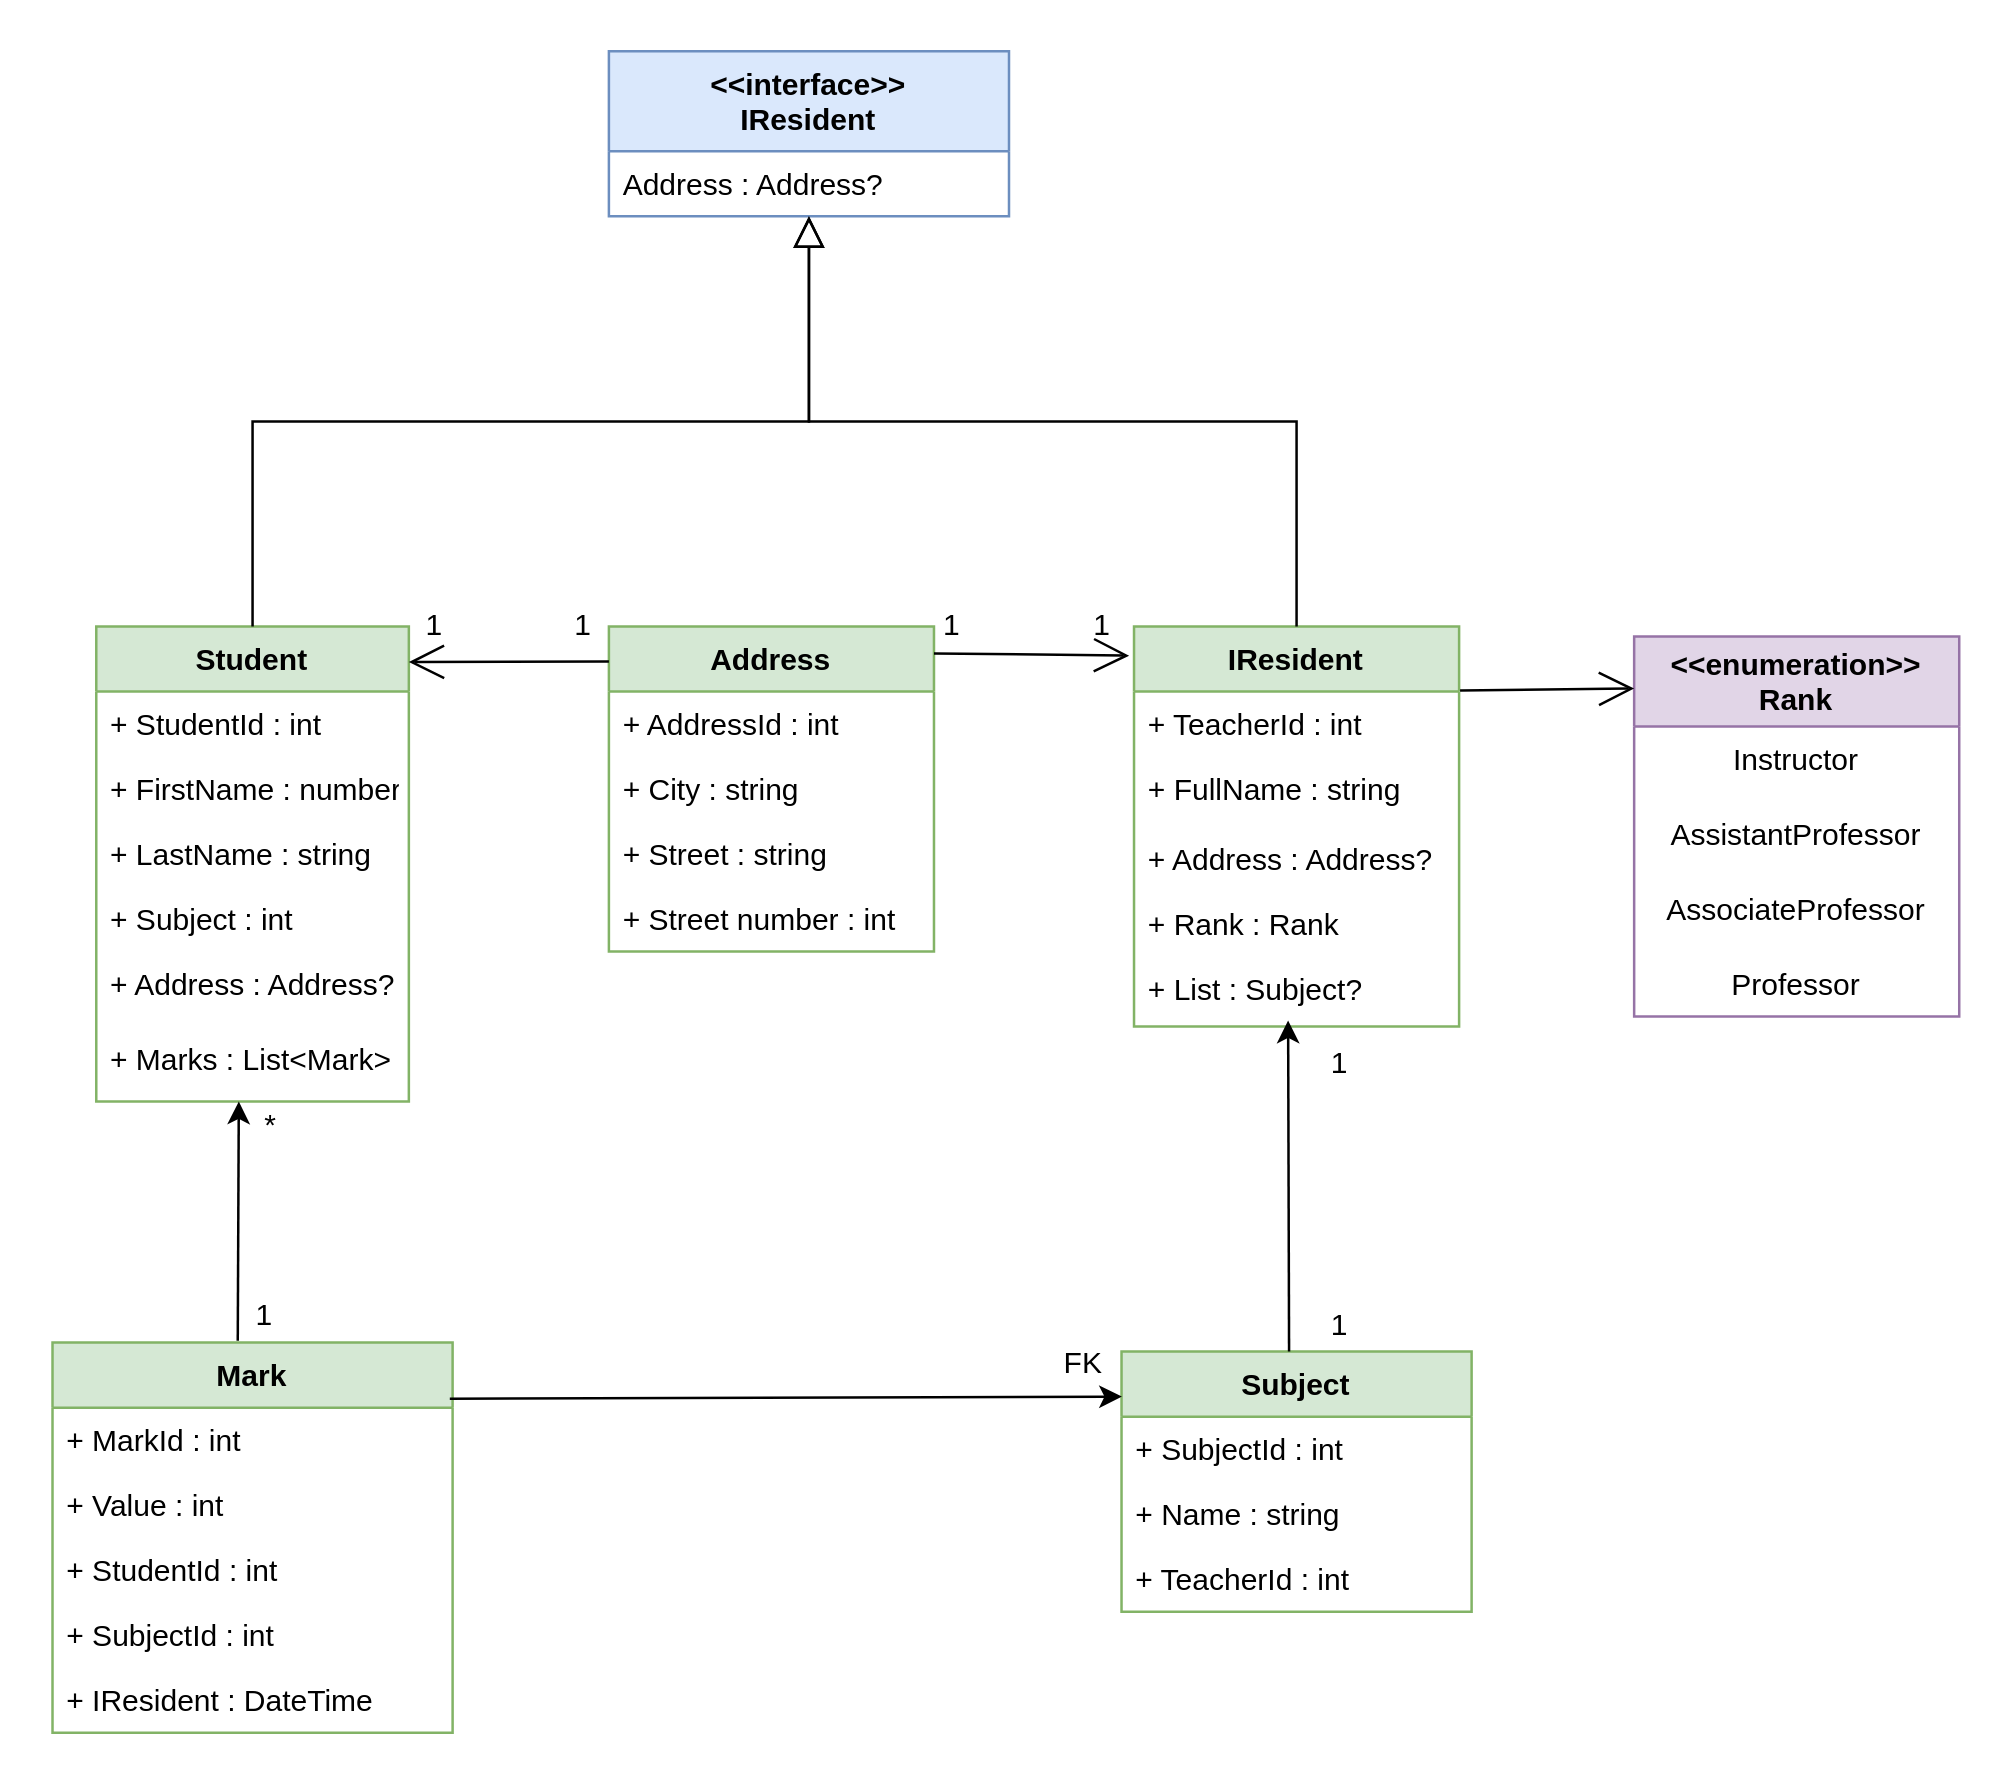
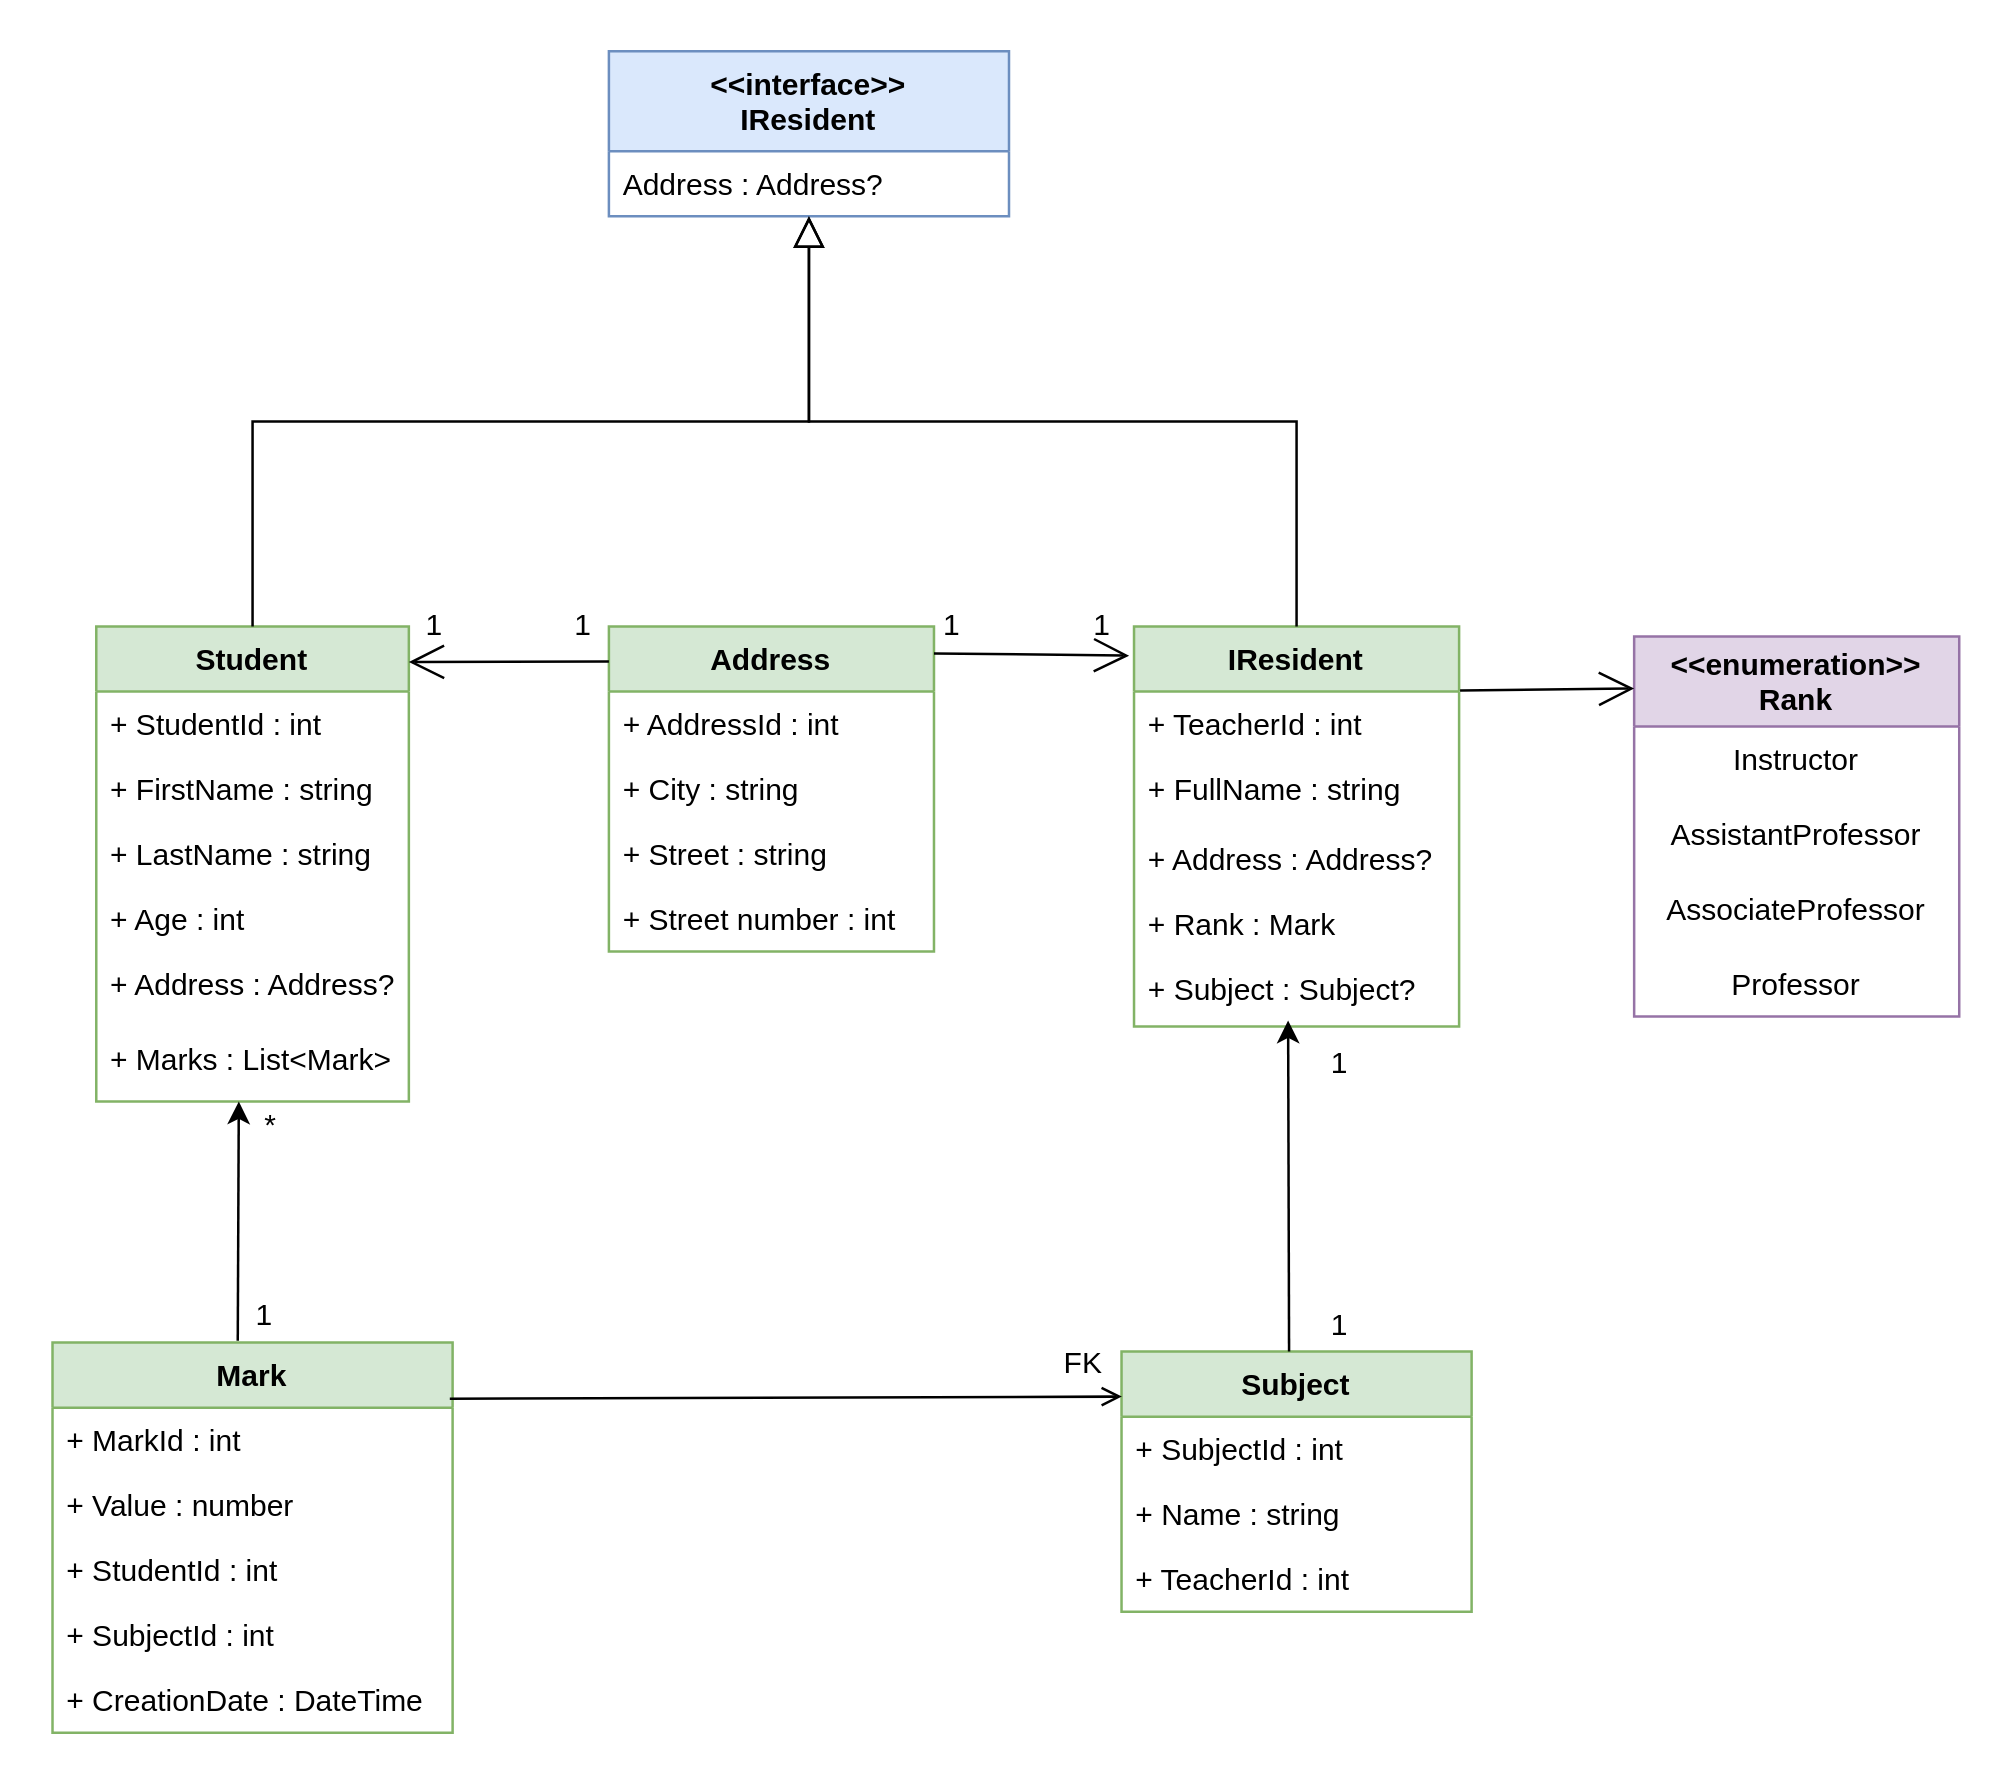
(259, 790) -> (255, 790)
(217, 920) -> (183, 920)
(1241, 925) -> (1241, 925)
(1271, 990) -> (1300, 990)
(1103, 1396) -> (1107, 1396)
(152, 1506) -> (181, 1506)
(228, 1701) -> (253, 1701)
